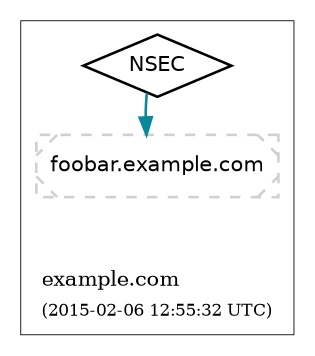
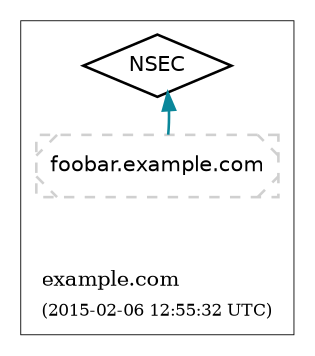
(146, 105) -> (169, 122)
